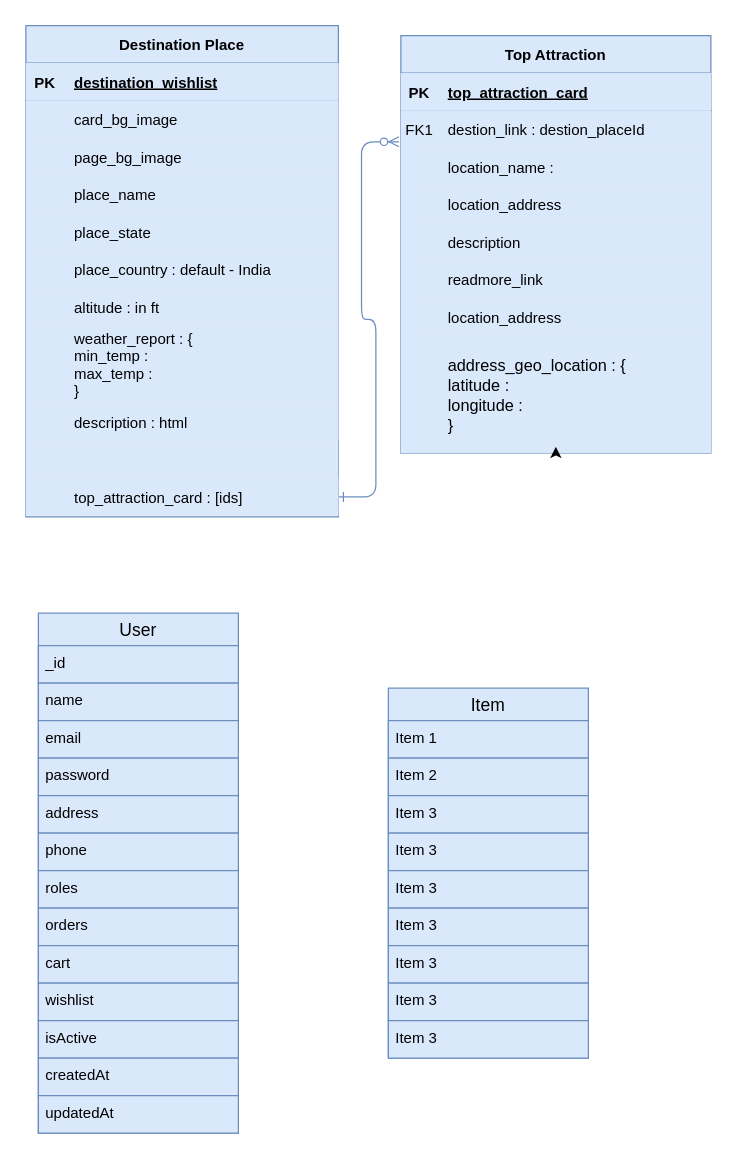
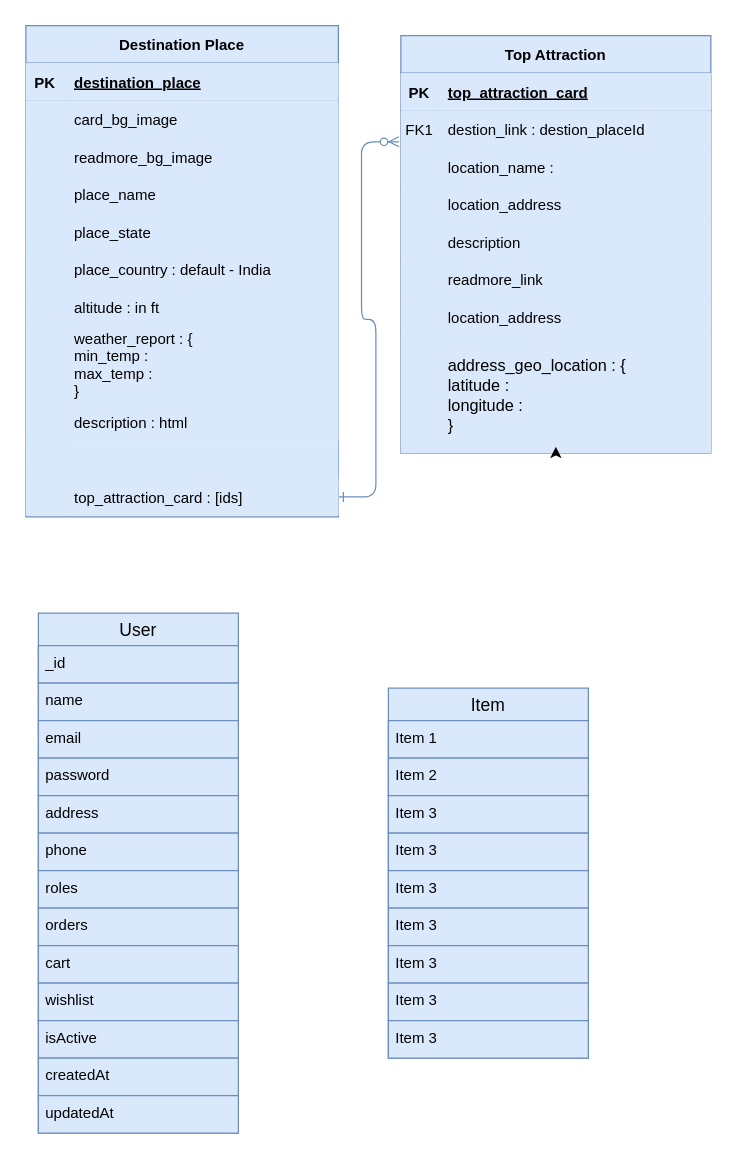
(148, 83) -> (139, 83)
(126, 158) -> (143, 158)
